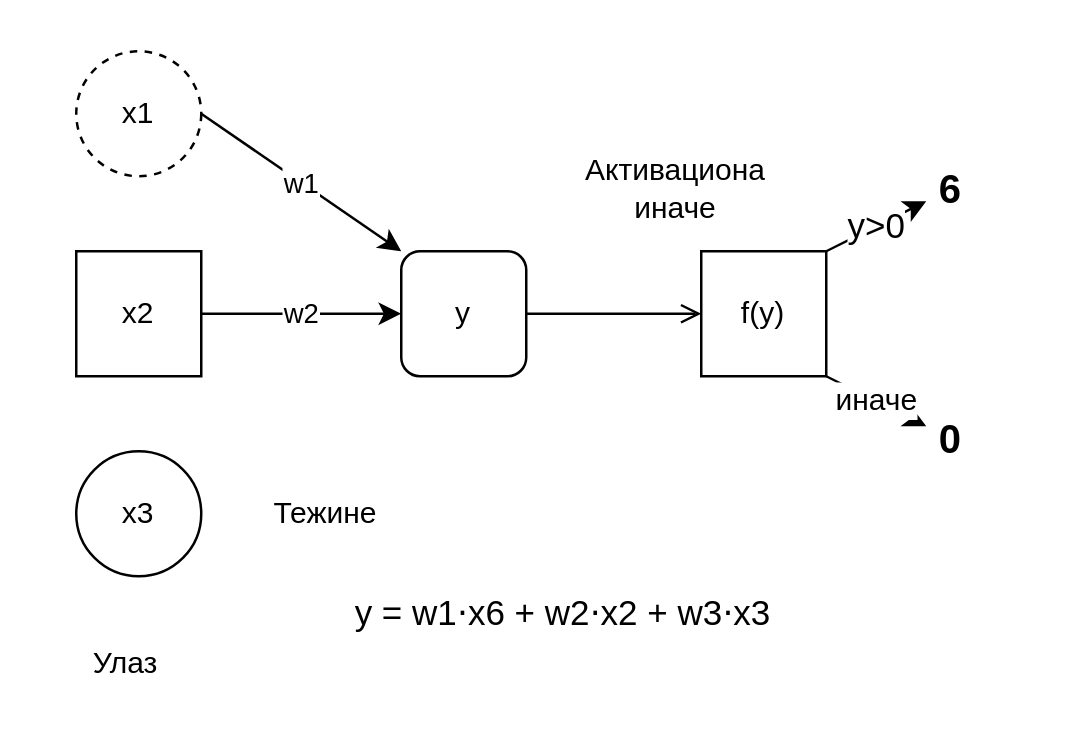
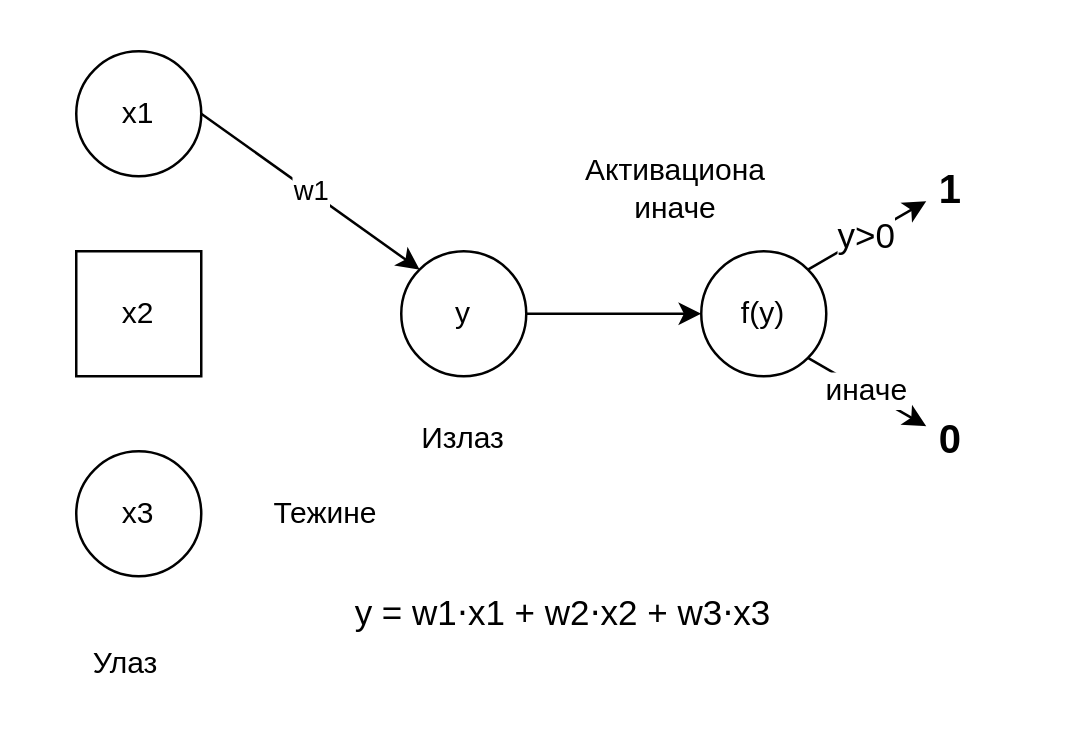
(139, 114) -> (139, 114)
(951, 189) -> (951, 189)
(293, 314) -> none
(464, 314) -> (464, 314)
(687, 314) -> (683, 314)
(764, 314) -> (764, 314)
none -> (464, 439)
(564, 614) -> (564, 614)
